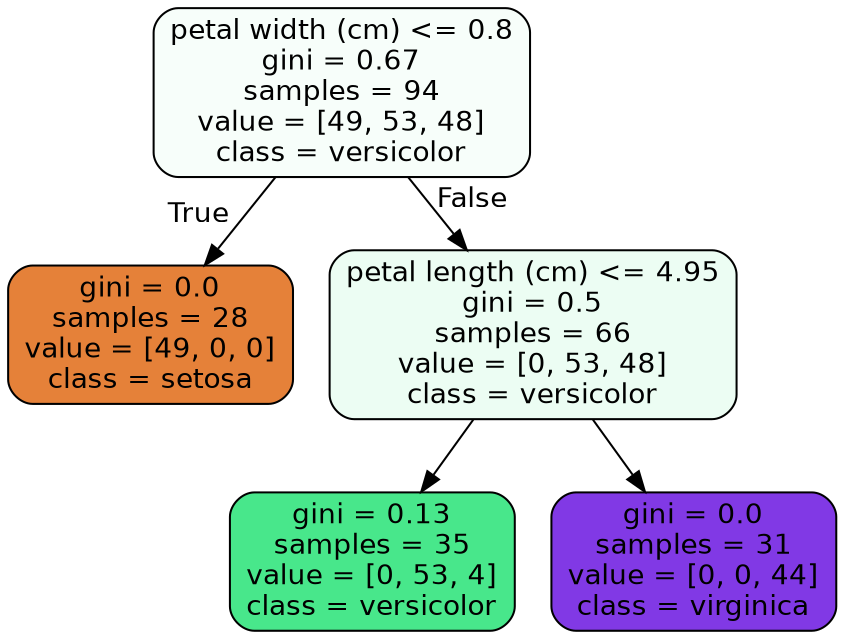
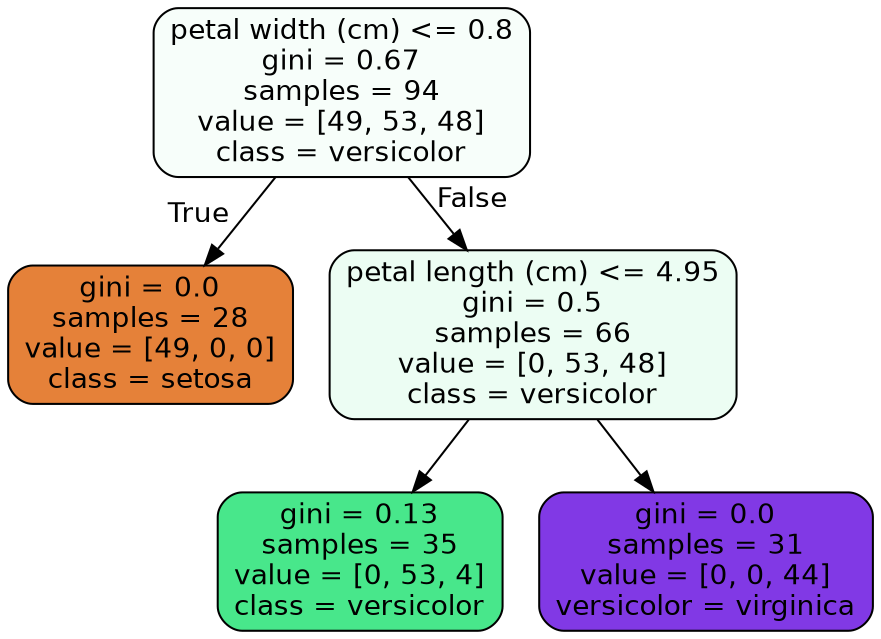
(694, 562) -> (706, 562)
